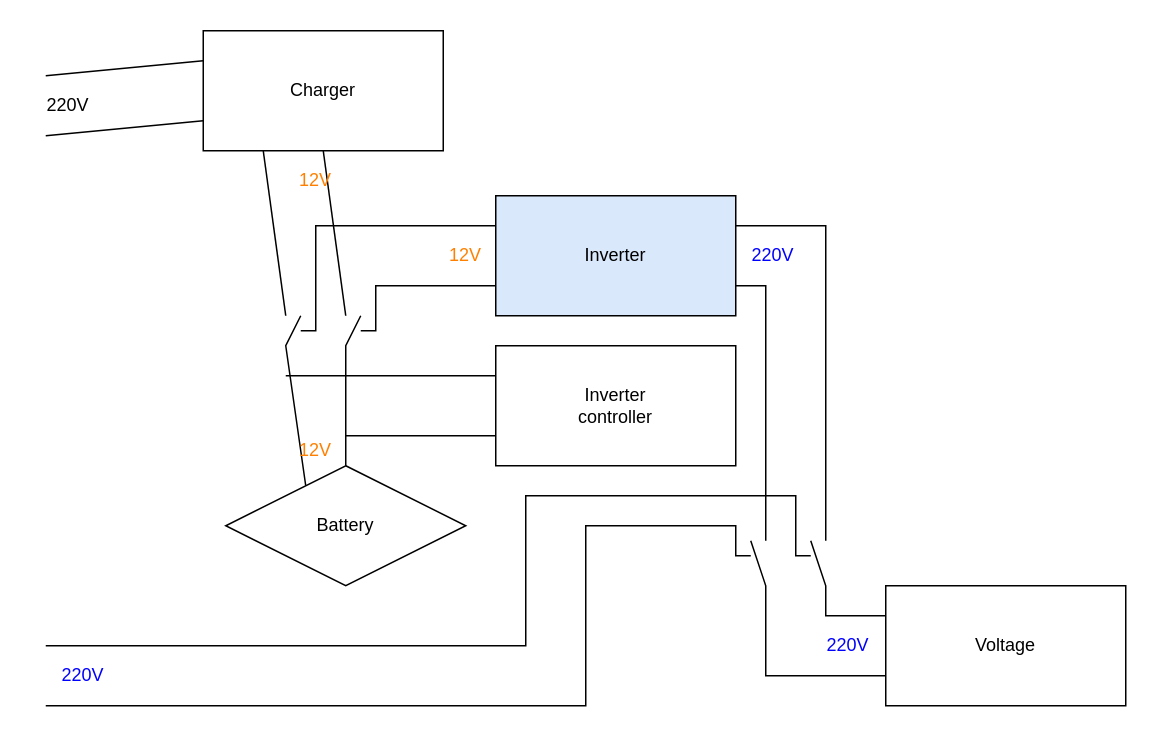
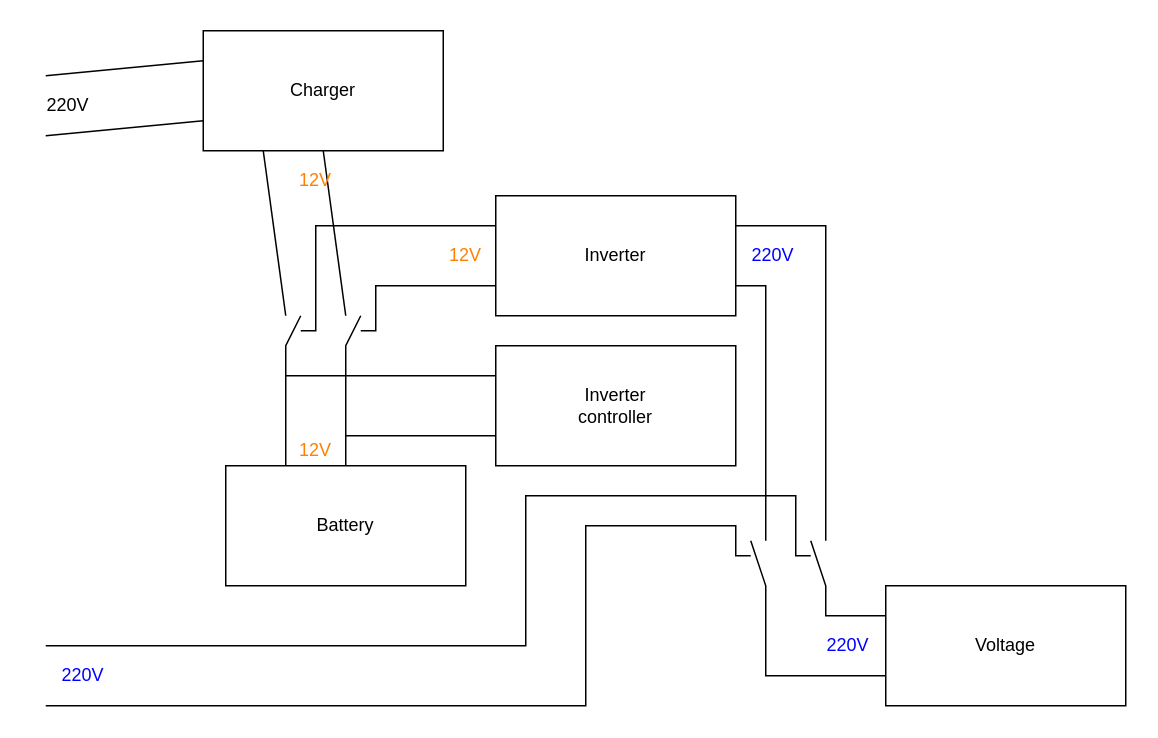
(616, 256) -> (616, 256)
(346, 526) -> (346, 526)
